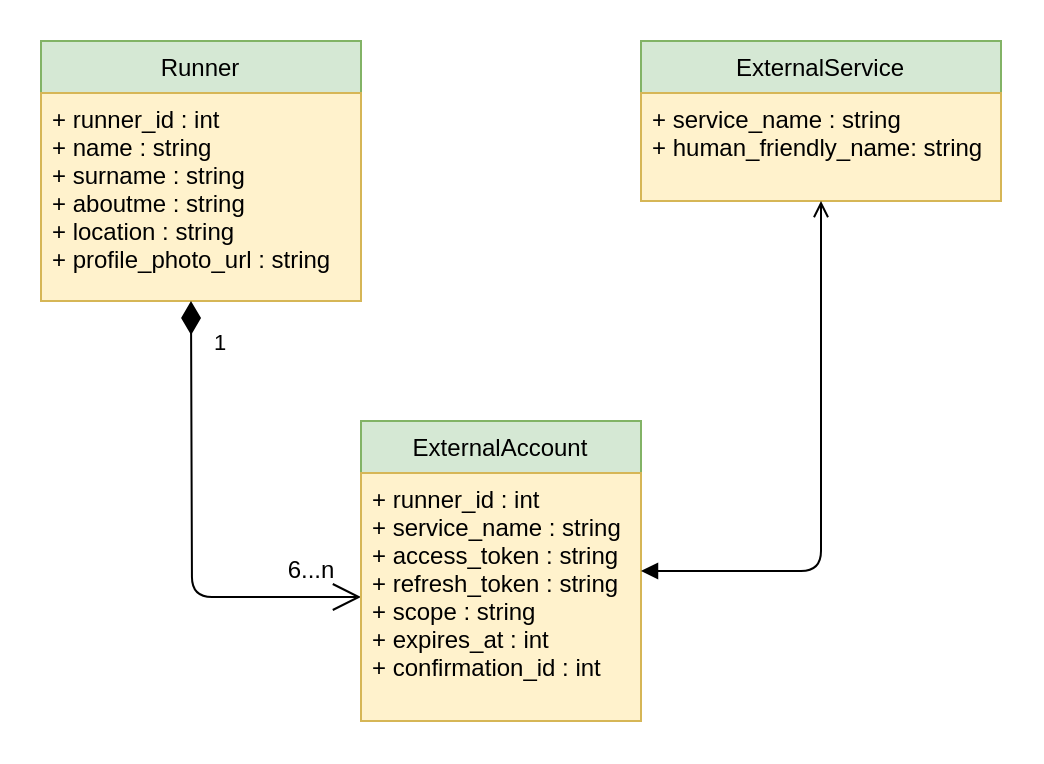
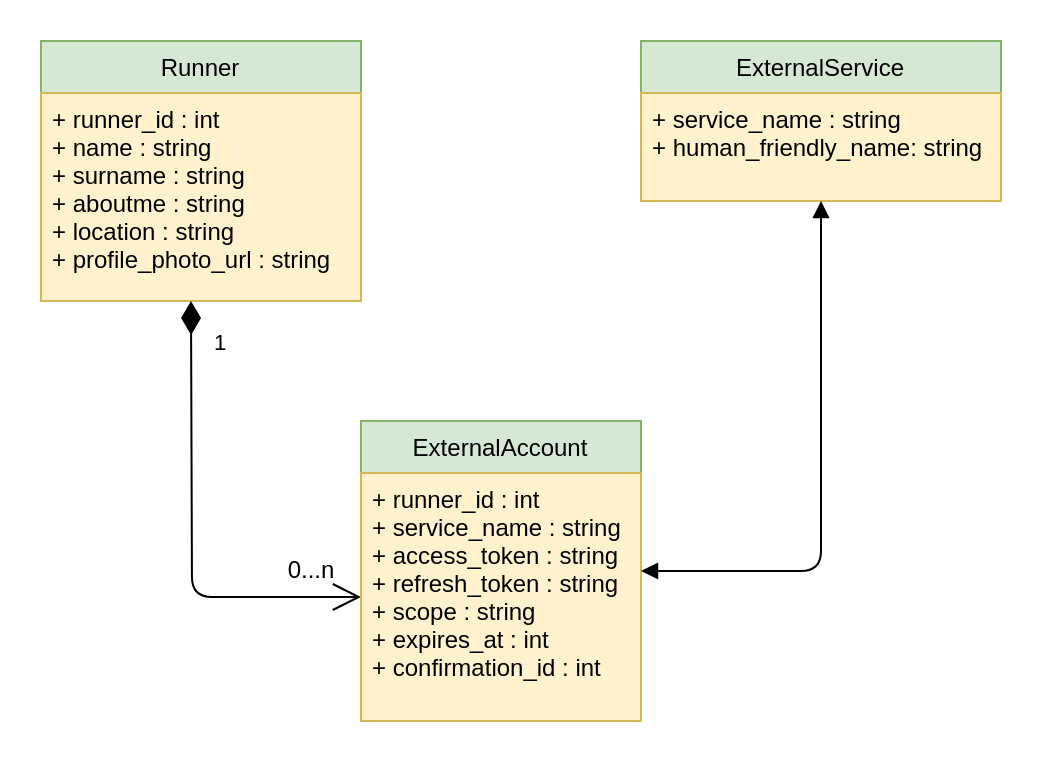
(821, 213) -> (821, 218)
(312, 571) -> (312, 571)
